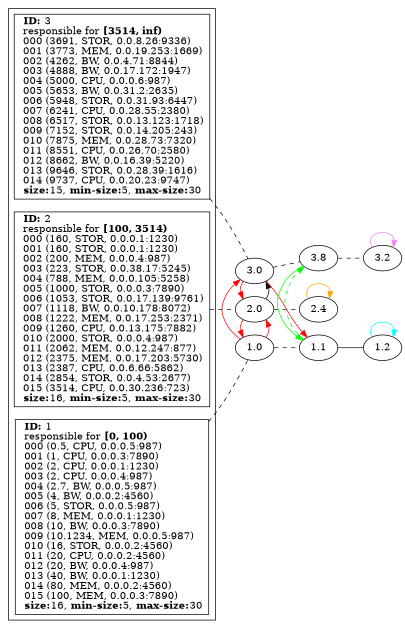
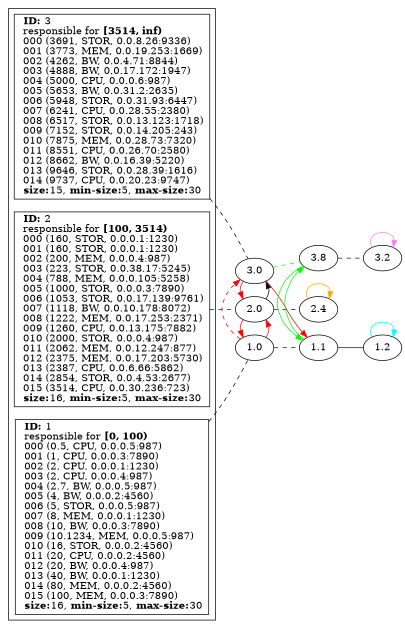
(287, 265) -> (287, 265)
(286, 297) -> (286, 297)
(223, 315) -> (223, 315)
